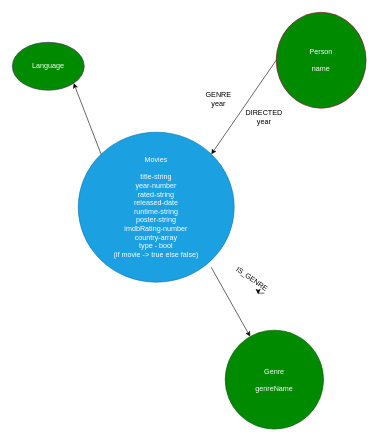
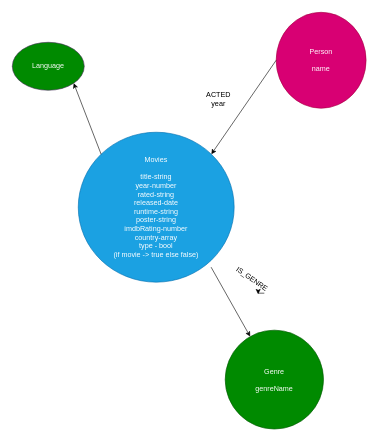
(321, 60) -> (321, 60)
(219, 99) -> (219, 99)
(264, 117) -> none
